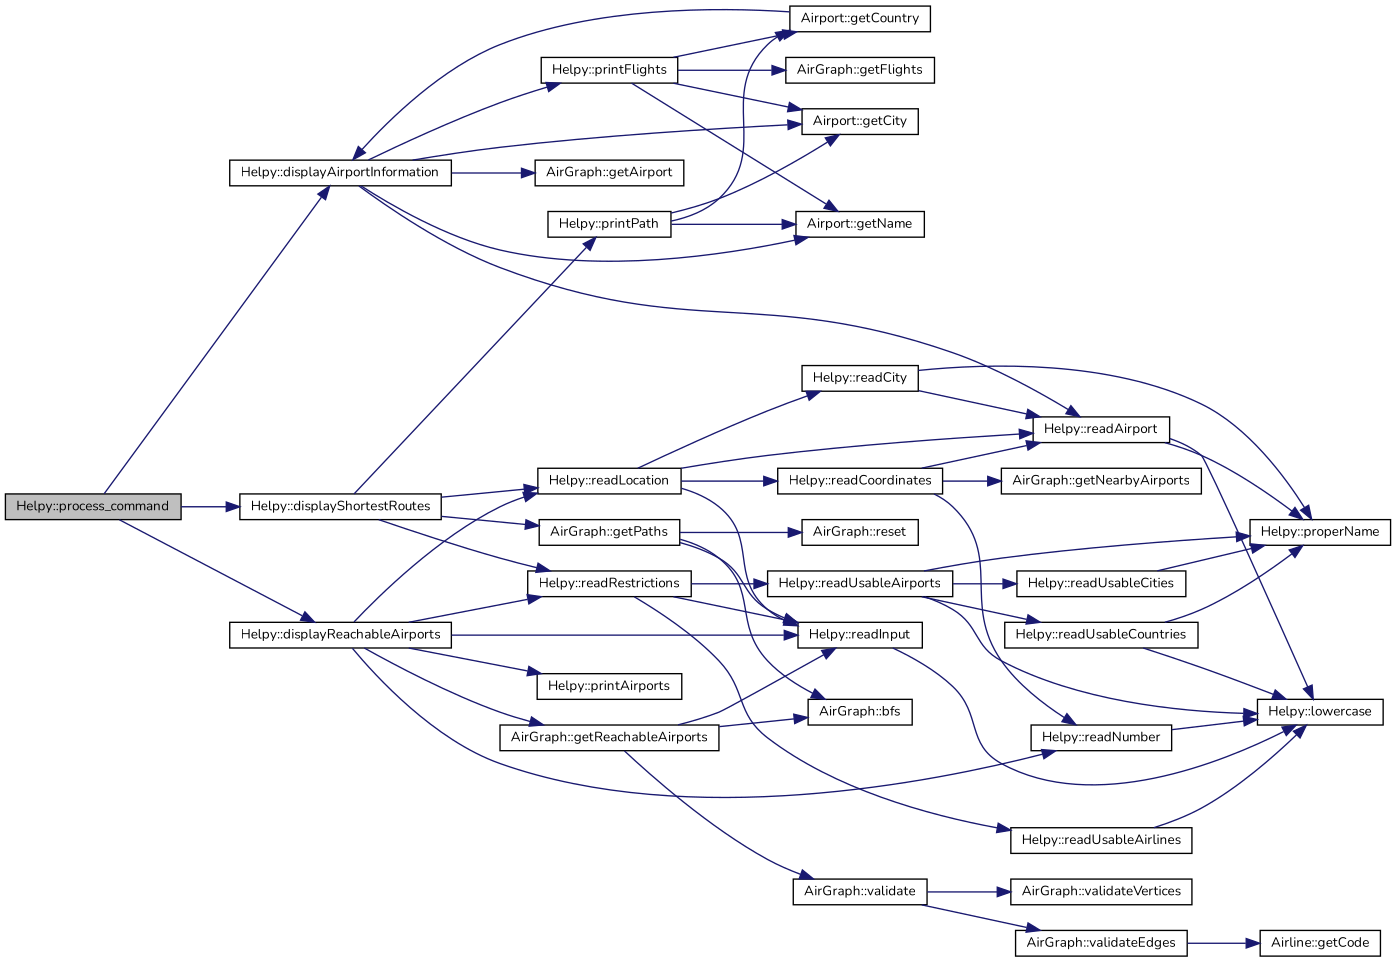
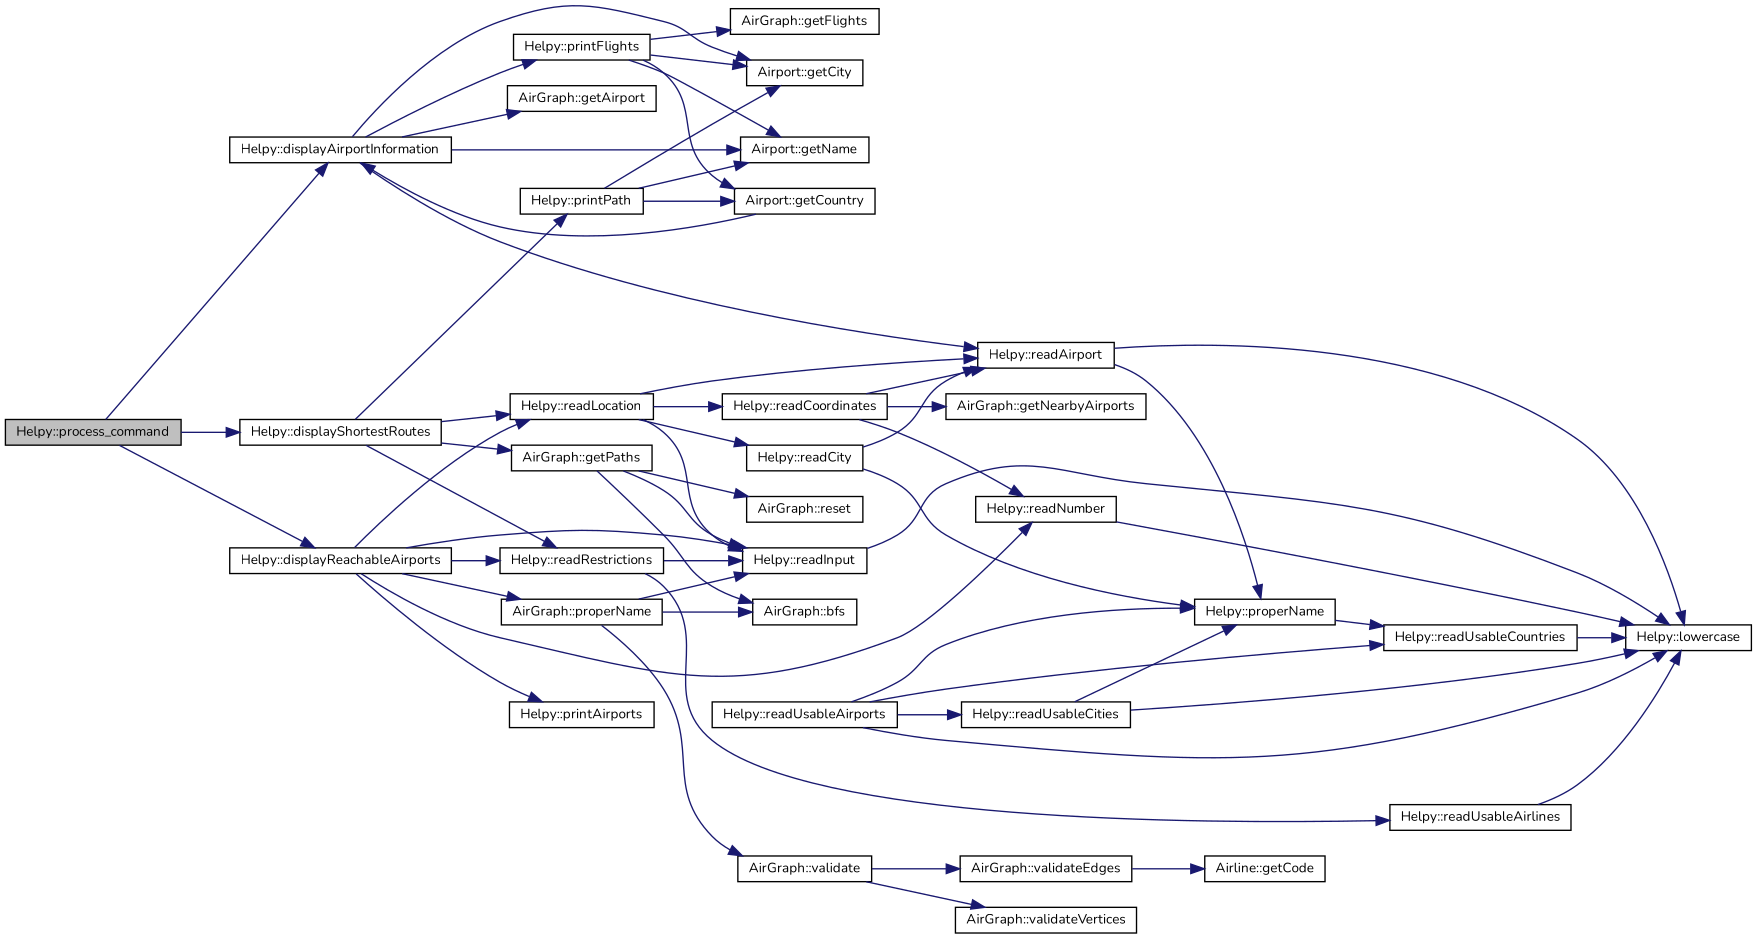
(723, 584) -> none
(1231, 594) -> (1353, 622)
none -> (1379, 689)
(609, 738) -> (582, 612)
